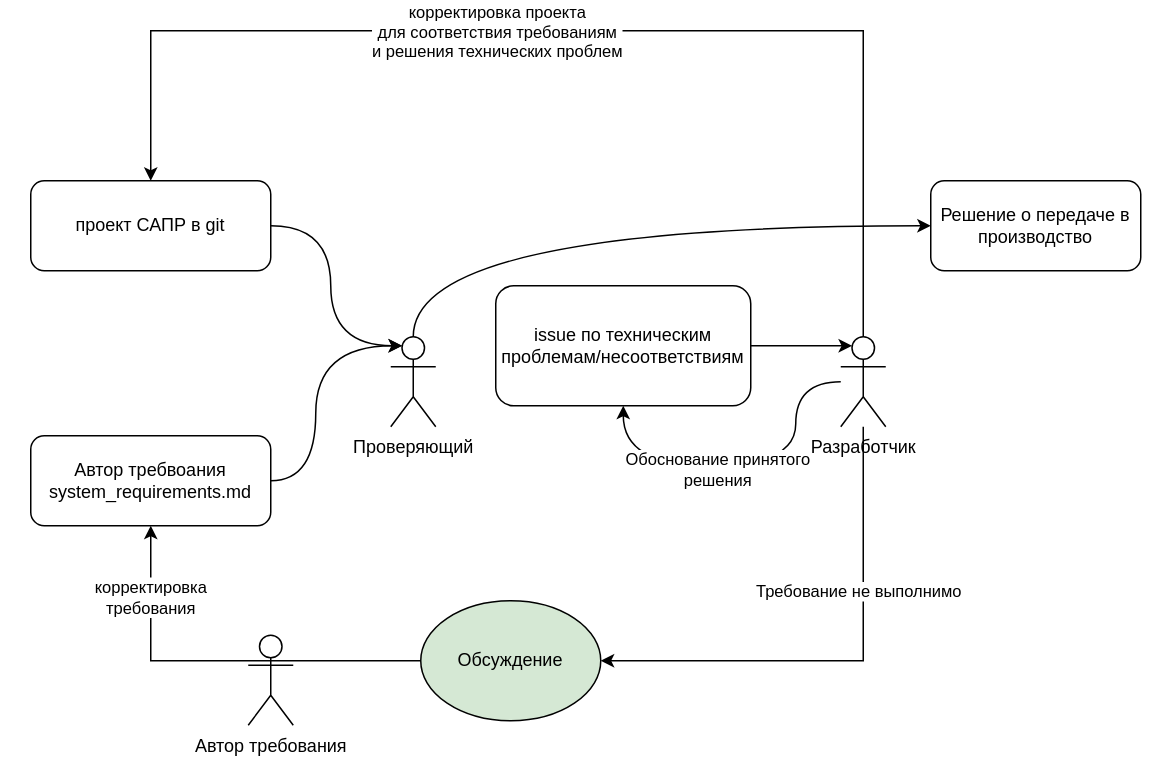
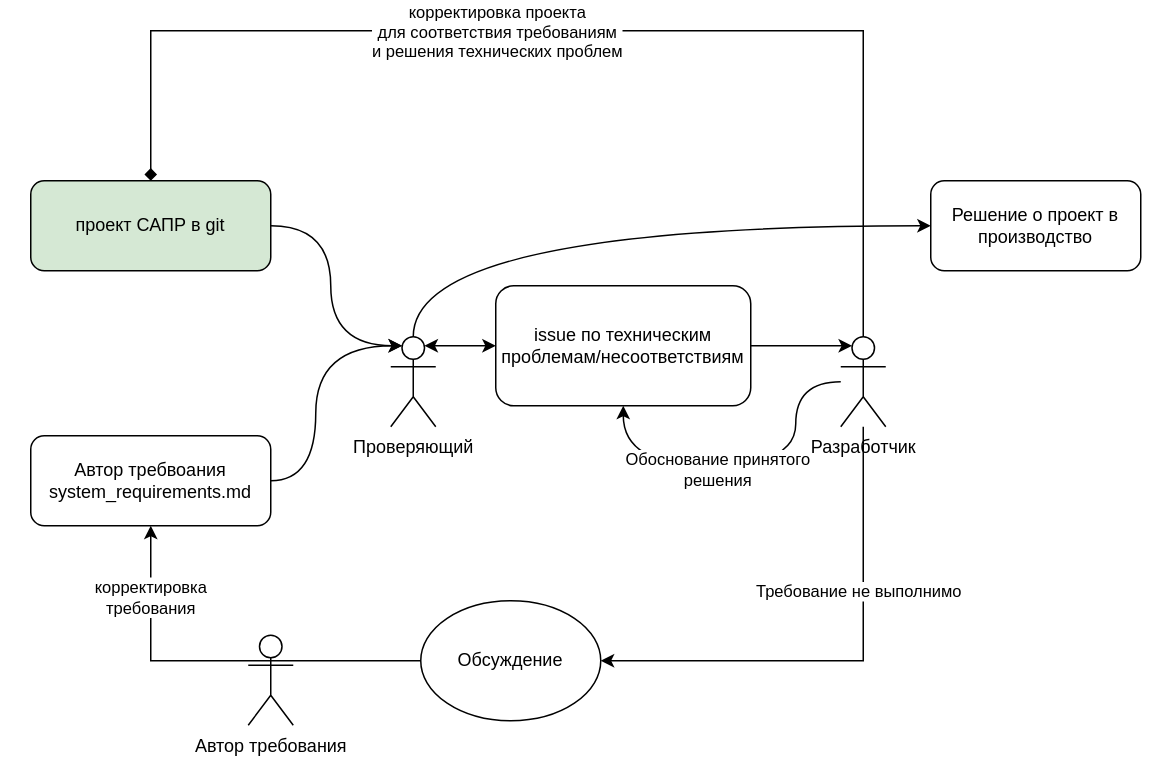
(151, 169) -> (151, 168)
(151, 226) -> (151, 226)
(1036, 226) -> (1036, 226)
none -> (461, 346)
(511, 661) -> (511, 661)
